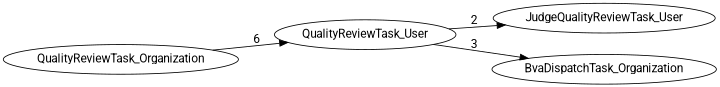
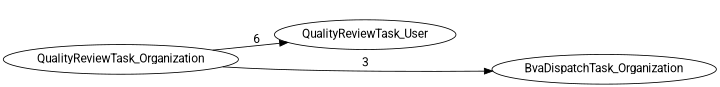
(604, 18) -> none
(477, 51) -> (354, 71)
